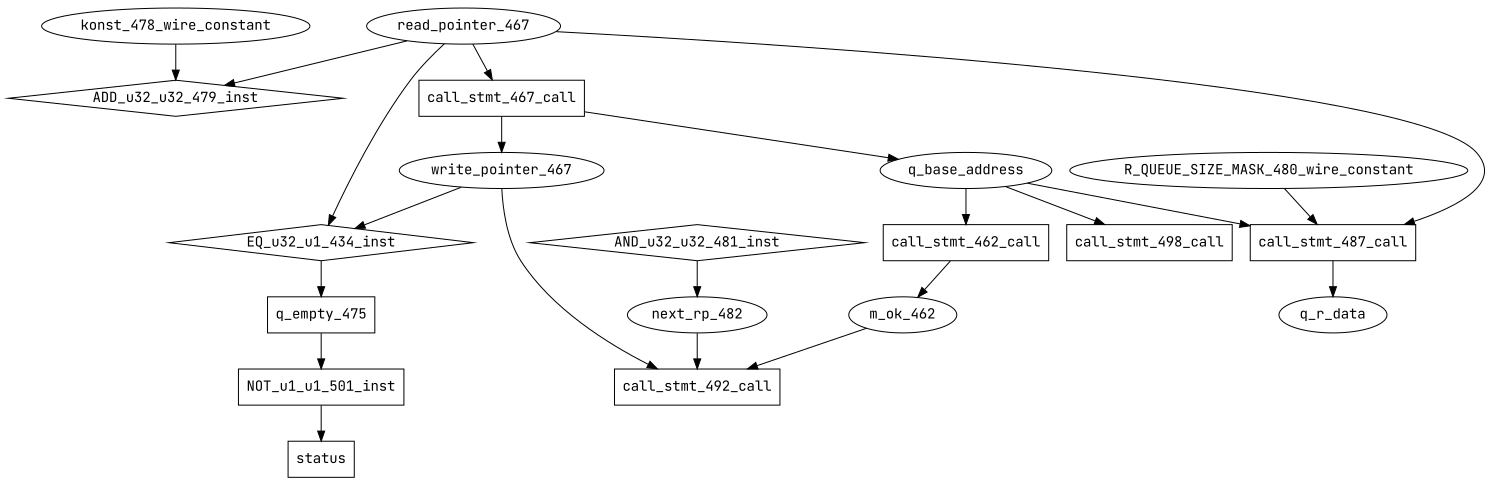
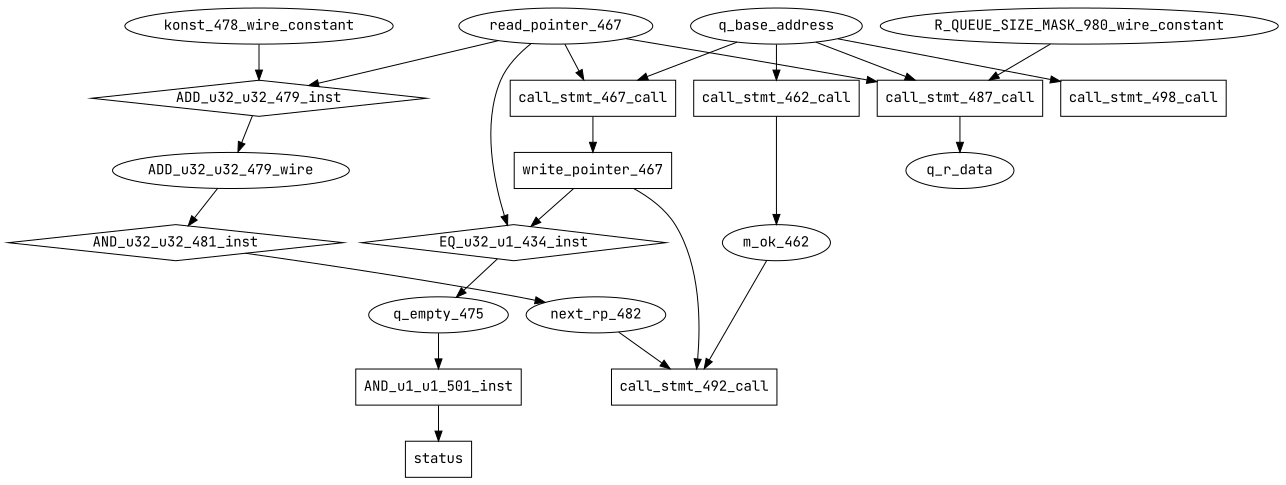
(736, 135) -> (692, 59)
none -> (231, 170)
(502, 170) -> (593, 170)
(1269, 170) -> (1079, 26)
(321, 315) -> (439, 315)
(321, 387) -> (439, 387)
